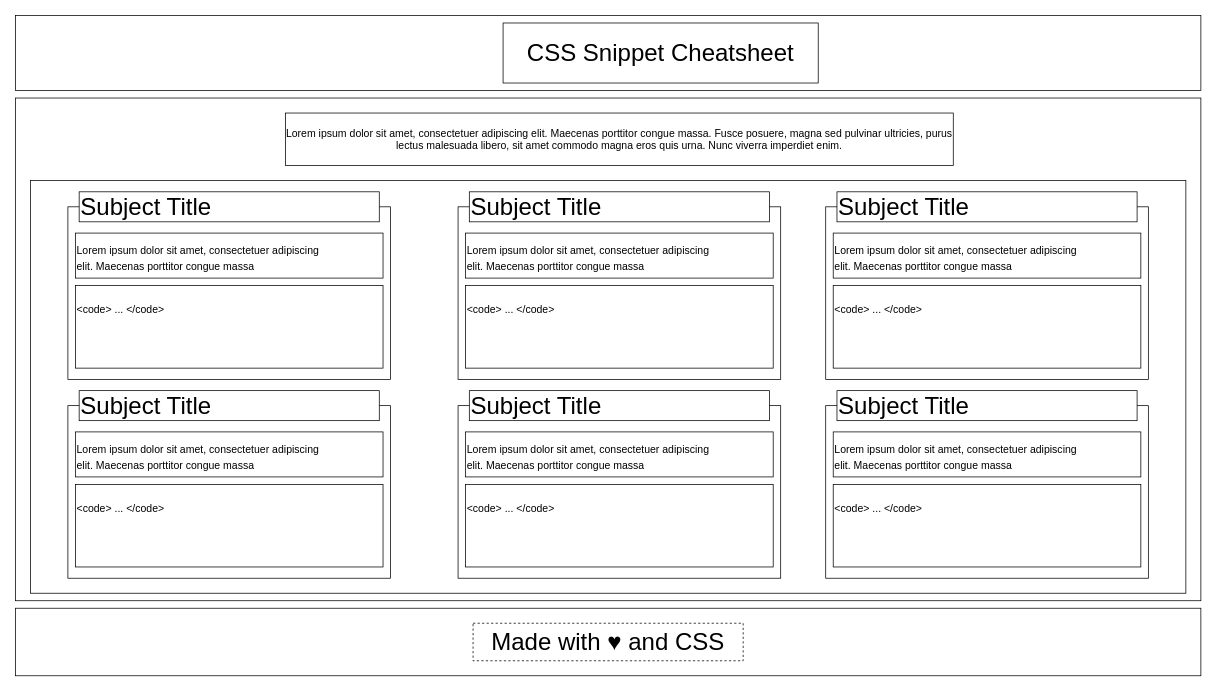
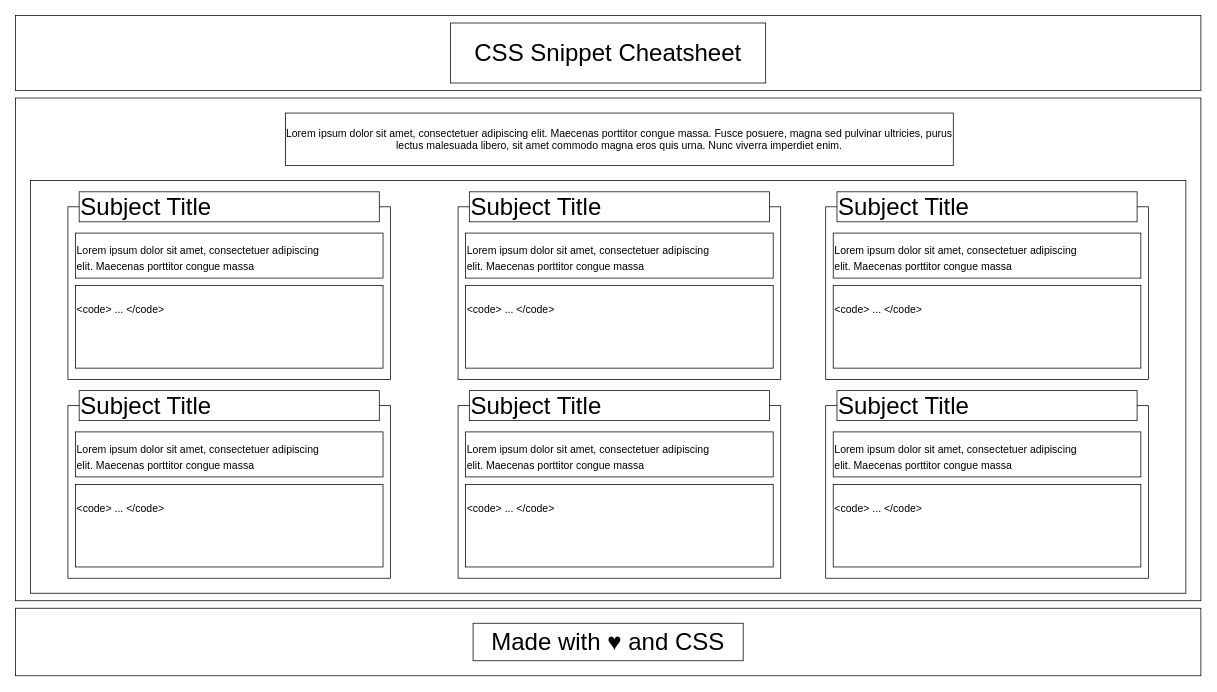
(660, 53) -> (608, 53)
(608, 642) -> (608, 642)
